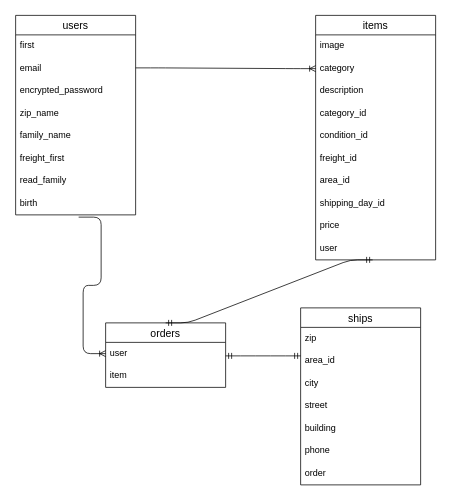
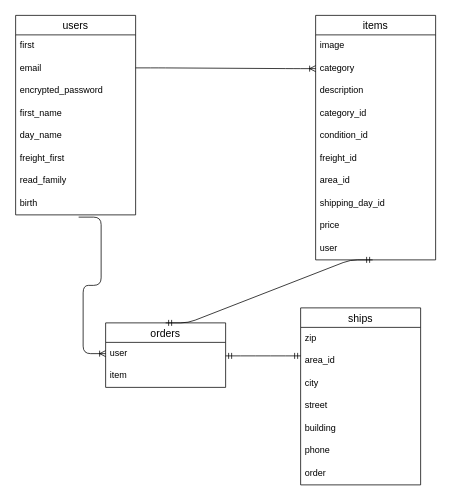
(38, 113) -> (44, 113)
(45, 135) -> (40, 135)
